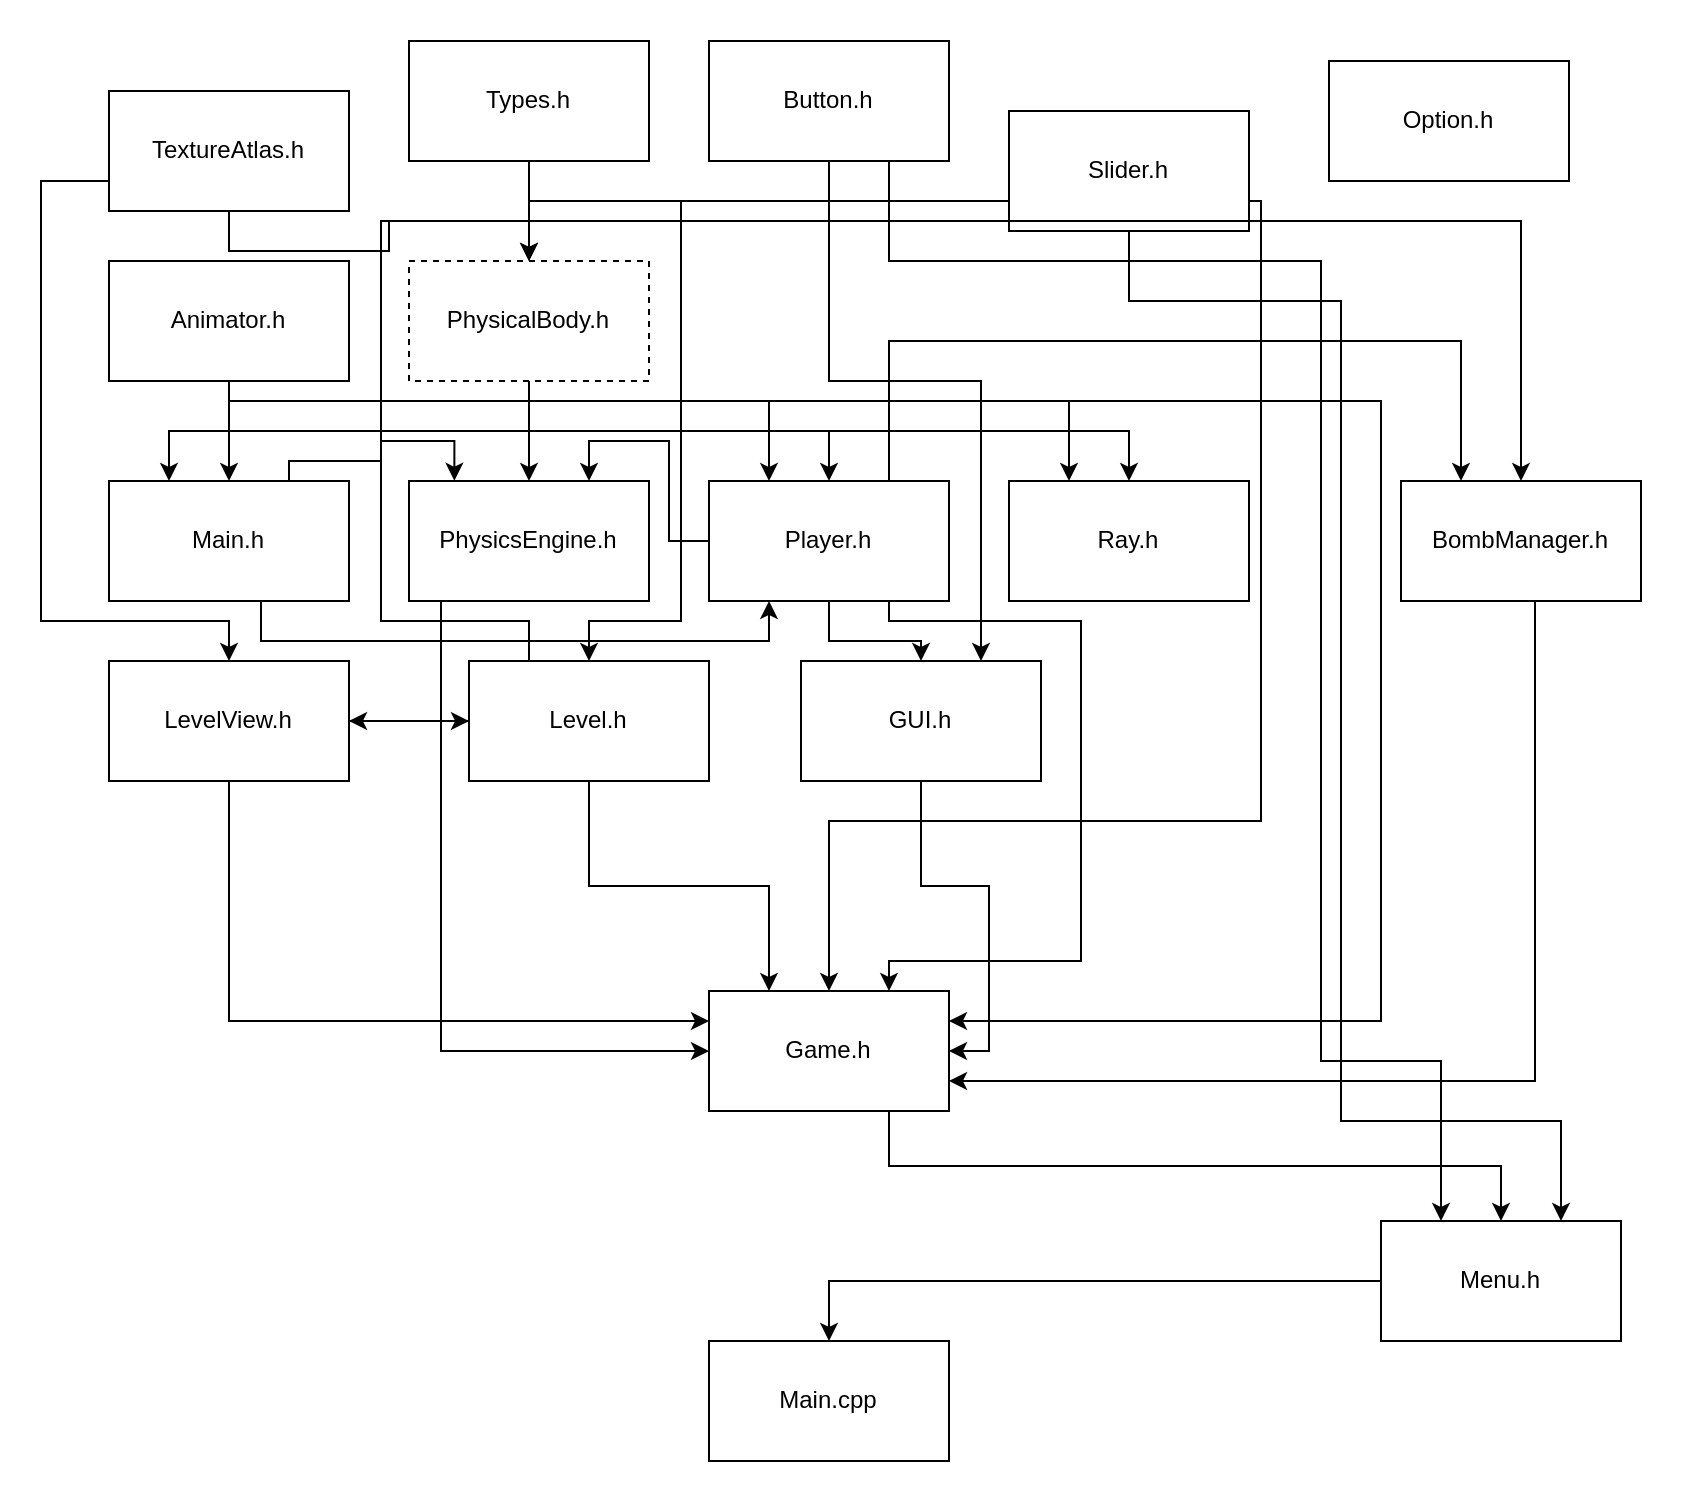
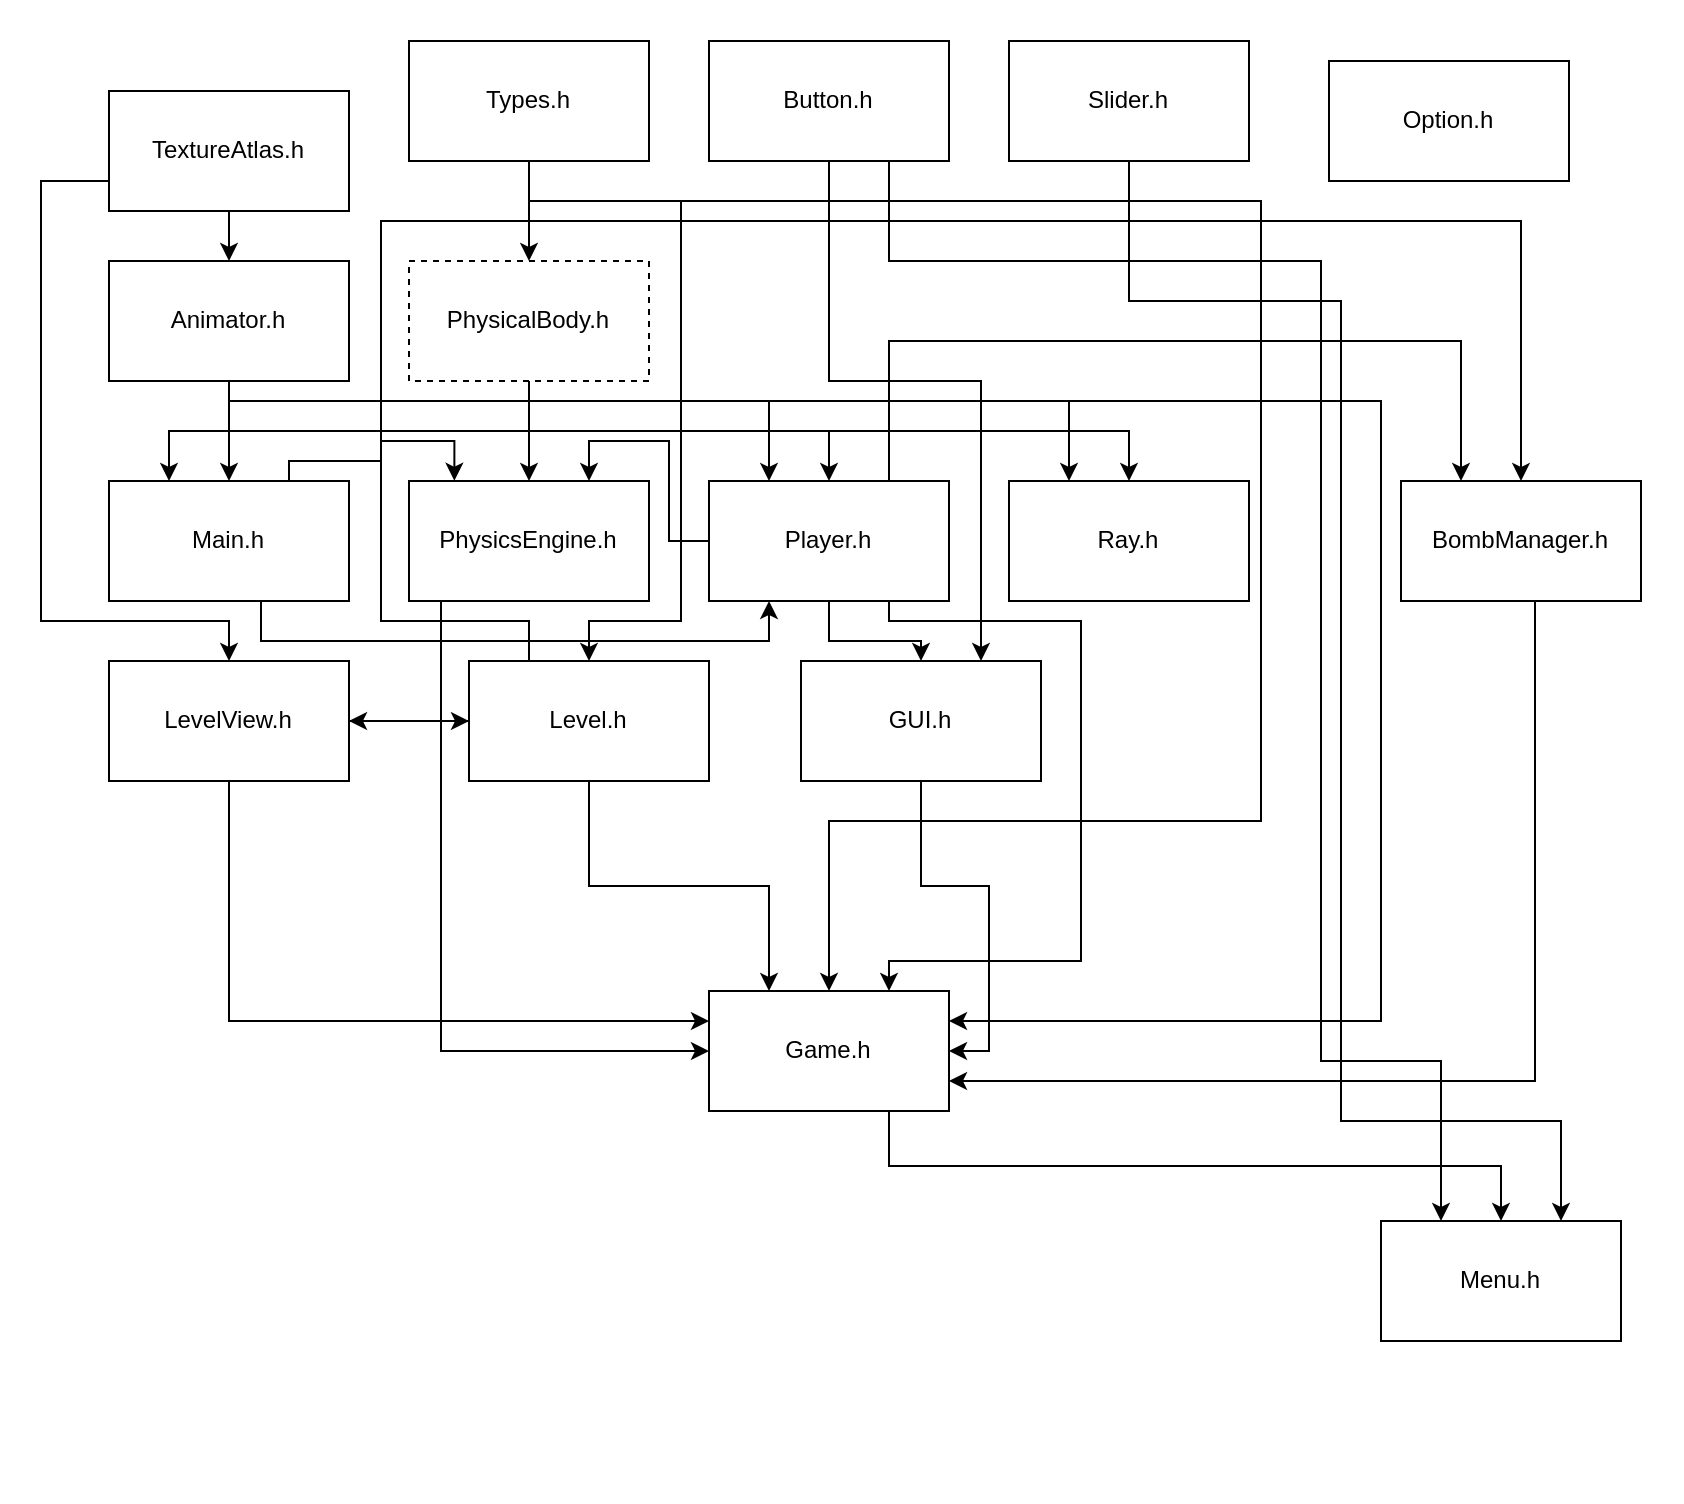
(1129, 171) -> (1129, 101)
(318, 251) -> (229, 246)
(1082, 1281) -> none
(829, 1401) -> none
